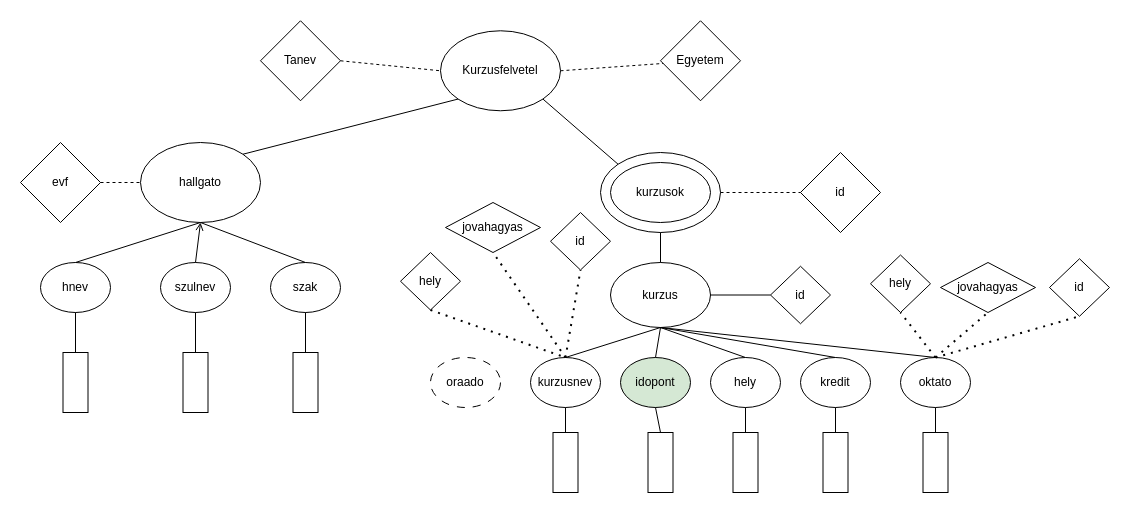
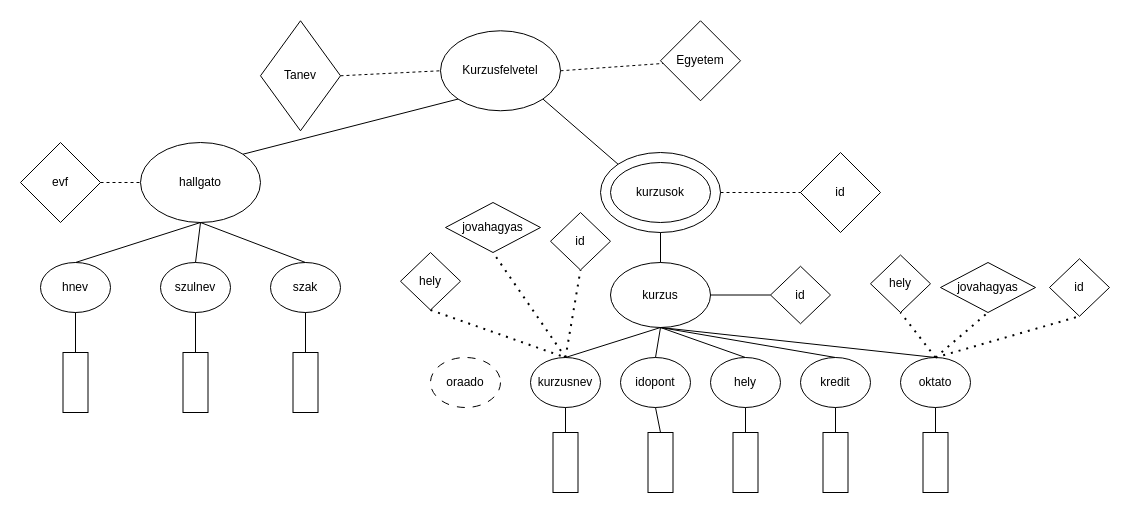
(301, 61) -> (301, 76)
(200, 228) -> (200, 228)
(656, 383) -> (656, 383)
